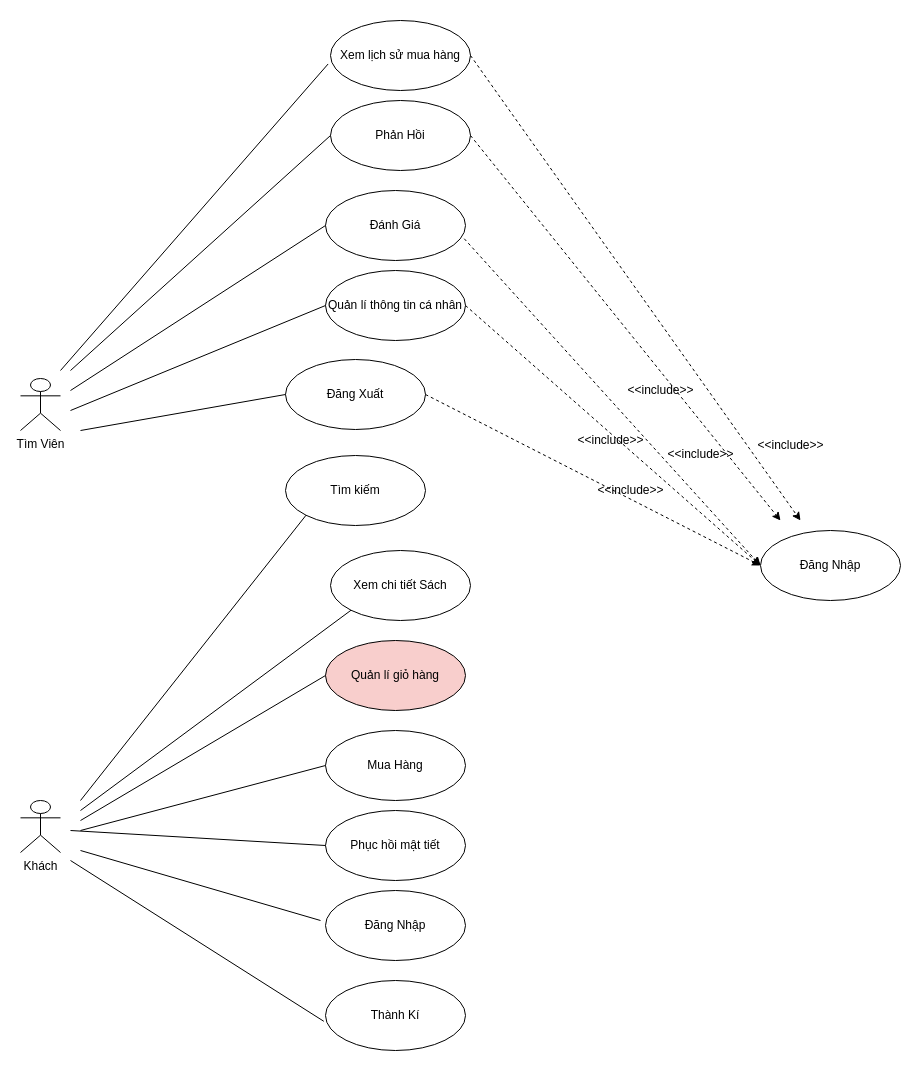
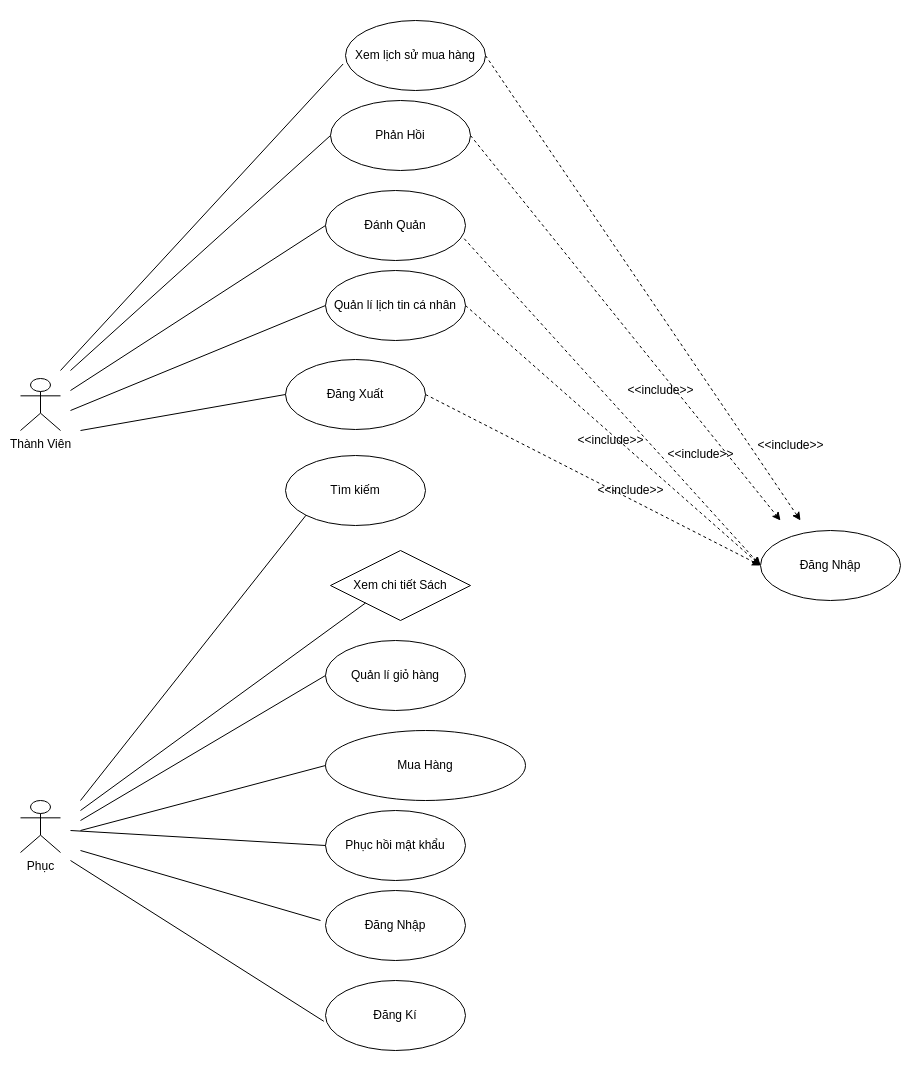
(401, 56) -> (416, 56)
(396, 226) -> (396, 226)
(396, 306) -> (396, 306)
(41, 445) -> (41, 445)
(401, 586) -> (401, 586)
(396, 676) -> (396, 676)
(396, 766) -> (426, 766)
(396, 846) -> (396, 846)
(41, 867) -> (41, 867)
(396, 1016) -> (396, 1016)
